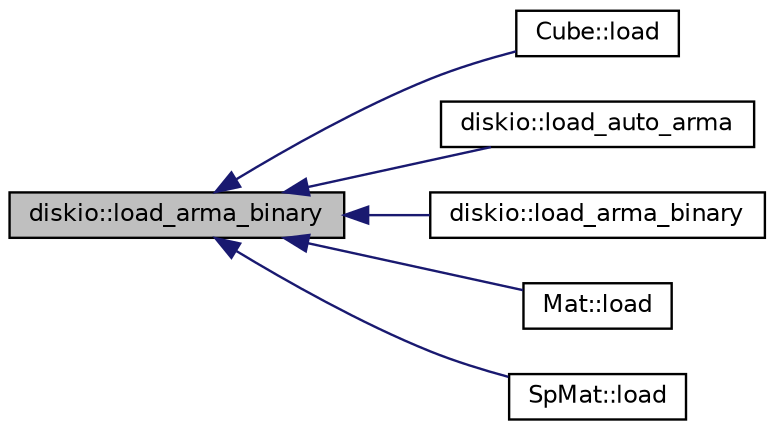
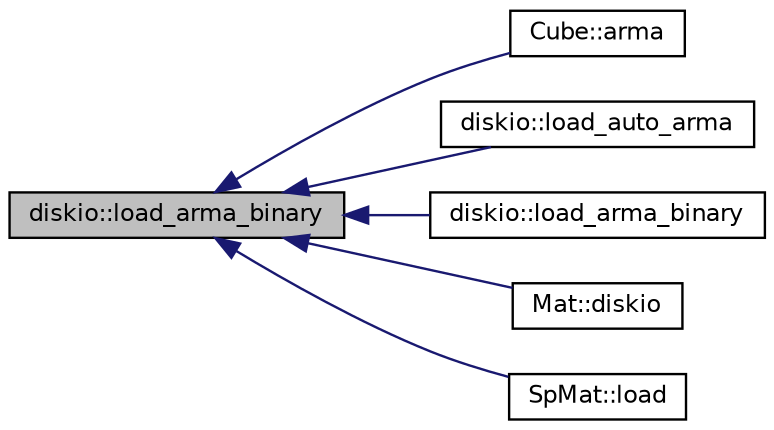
(598, 33) -> (598, 33)
(598, 306) -> (598, 306)
